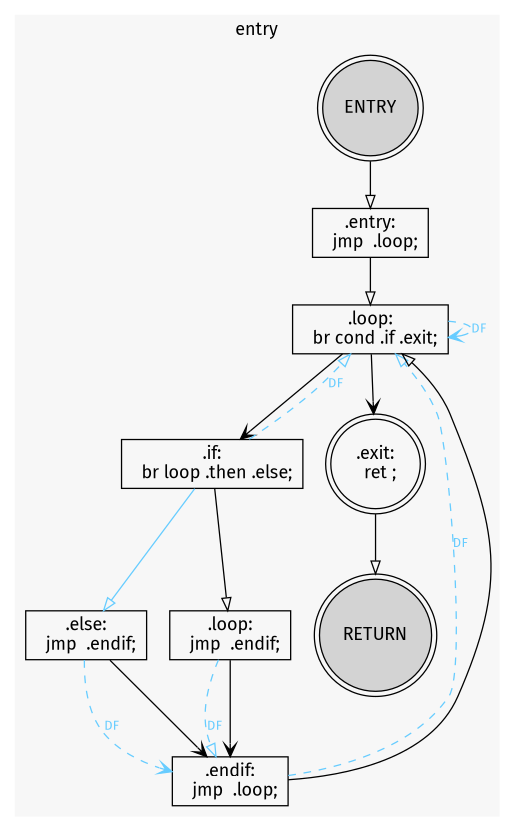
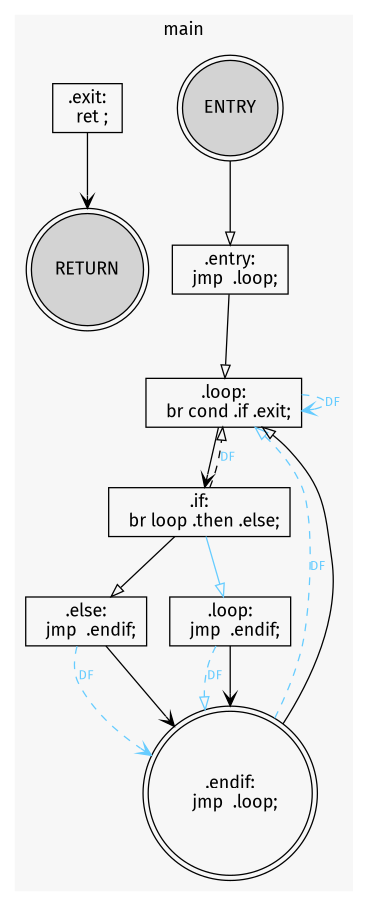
(257, 30) -> (184, 30)
(372, 378) -> none
(298, 404) -> (217, 464)
(376, 464) -> (87, 108)
(376, 537) -> (87, 164)
(221, 543) -> (213, 560)
(153, 544) -> (148, 562)
(230, 781) -> (230, 793)
